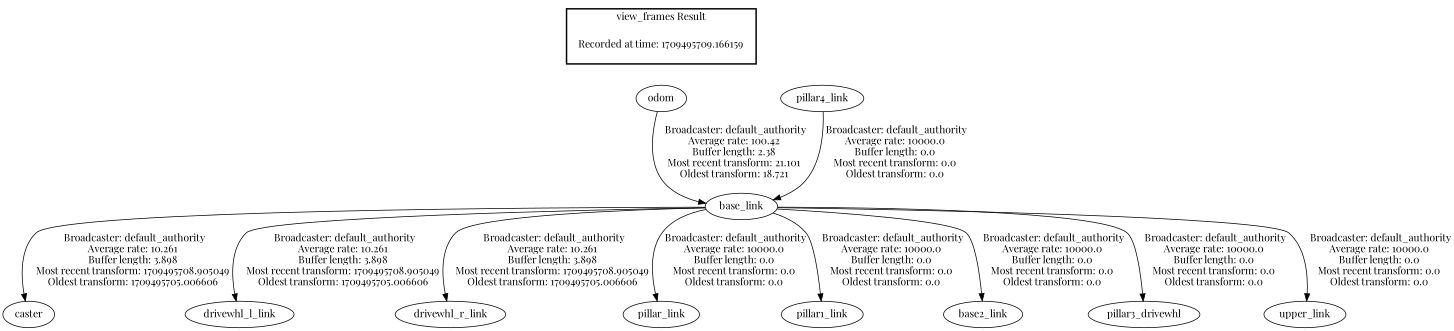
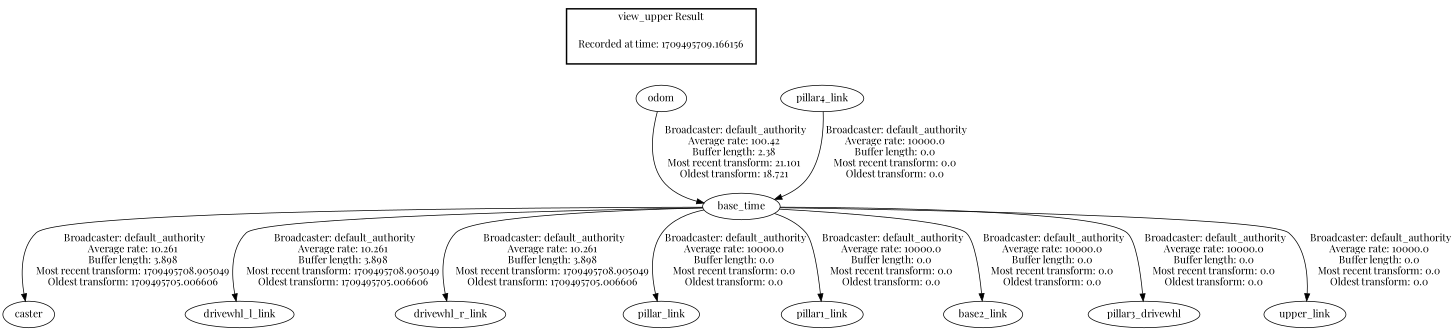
(661, 17) -> (661, 17)
(661, 45) -> (661, 45)
(741, 206) -> (741, 206)
